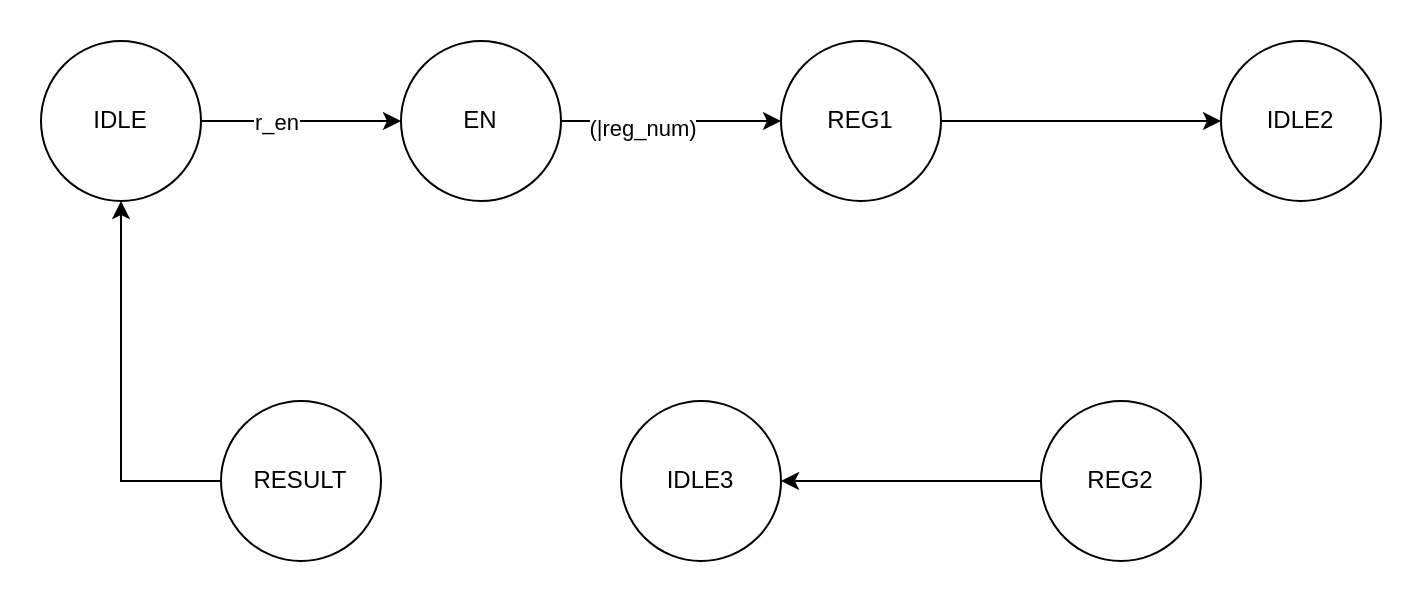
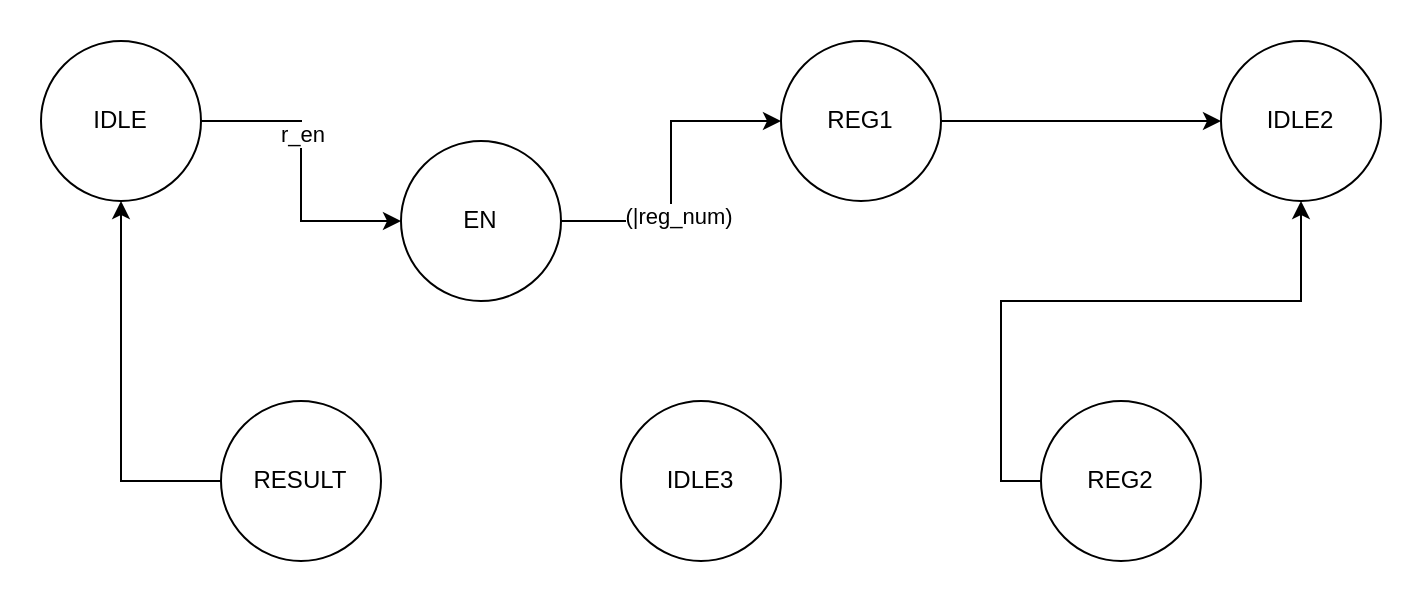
(481, 121) -> (481, 221)
(899, 481) -> (1103, 301)
